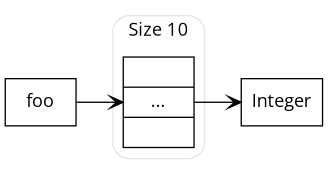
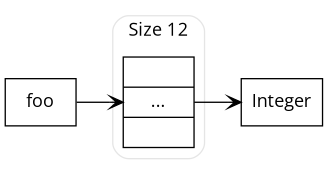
(159, 31) -> (159, 31)
